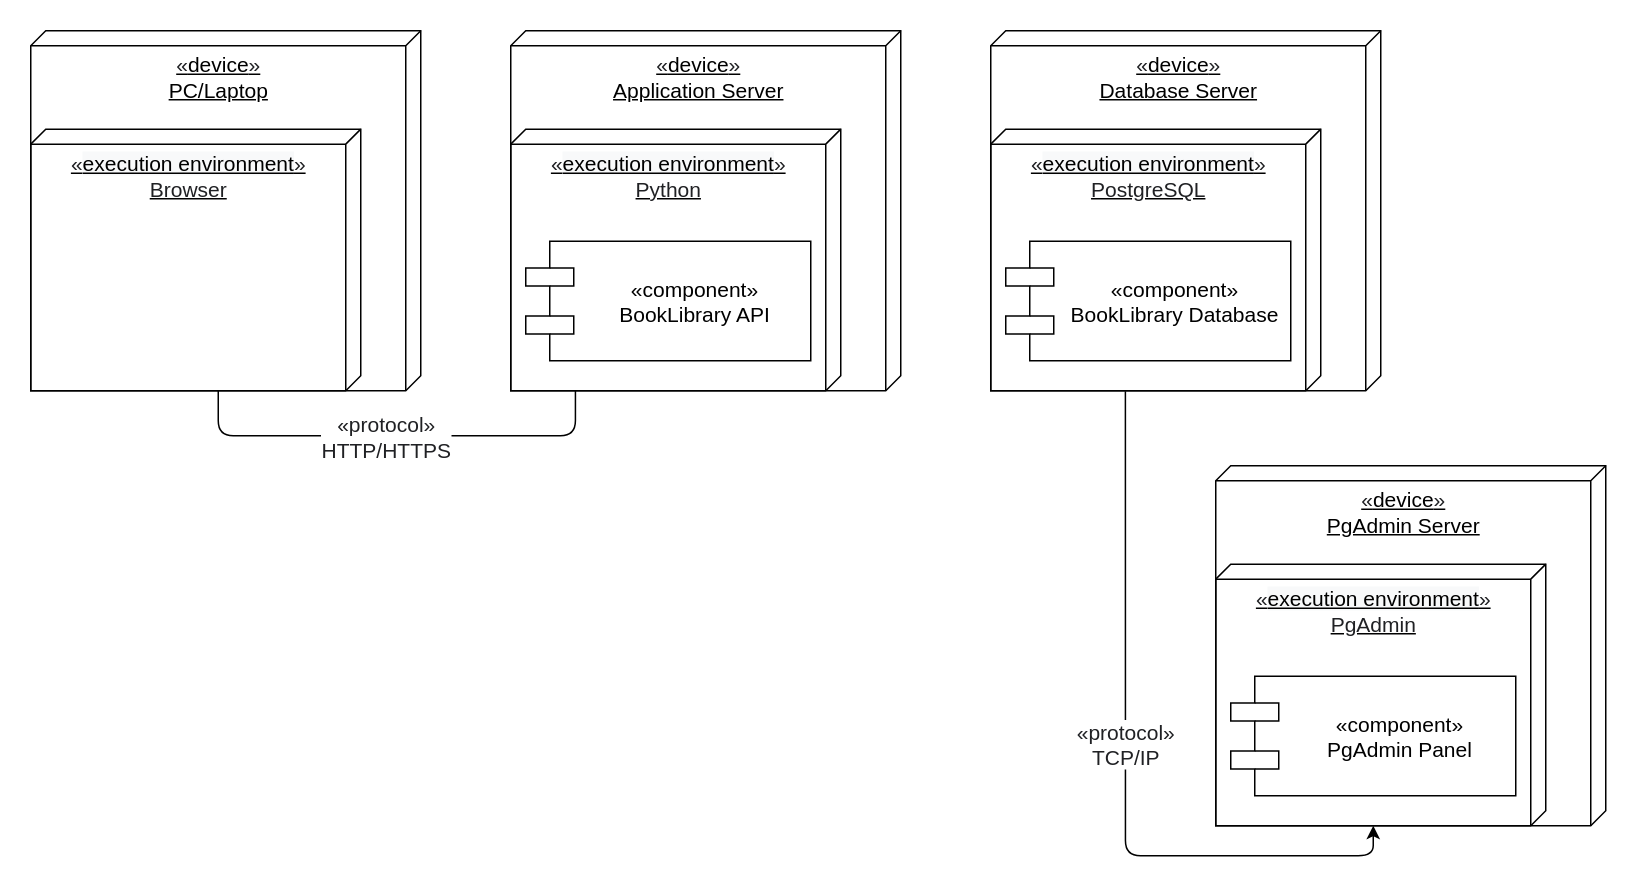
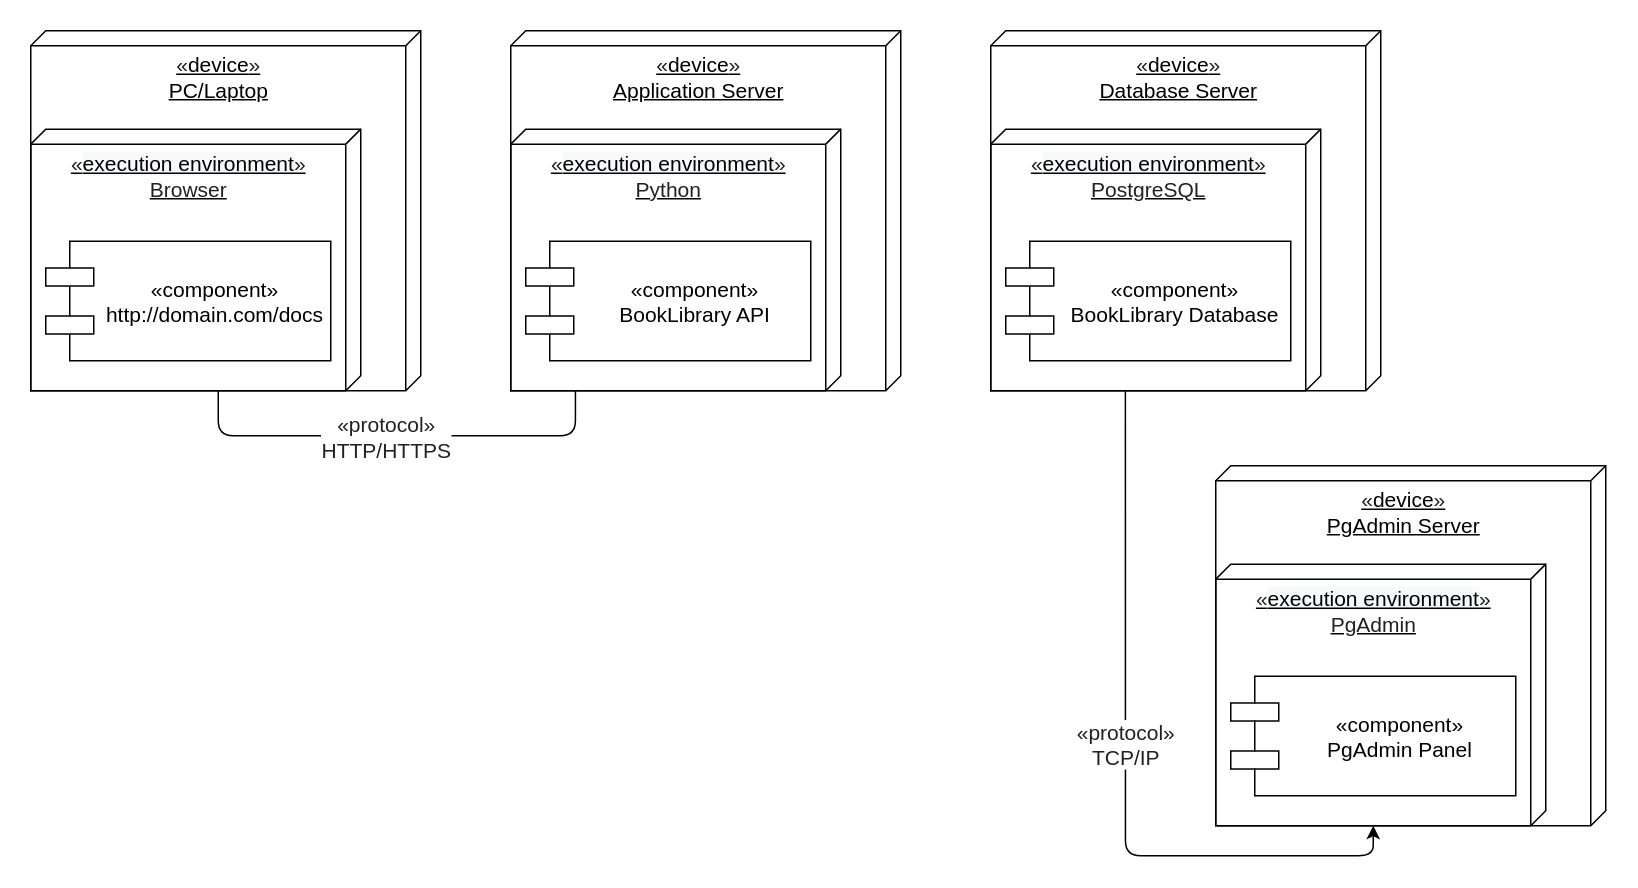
none -> (188, 301)
